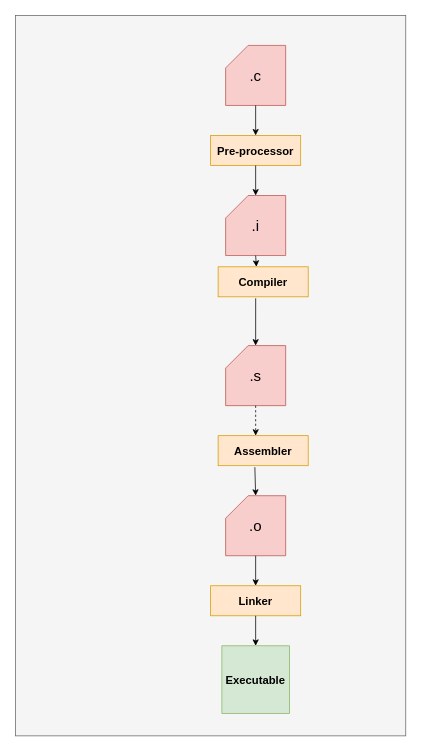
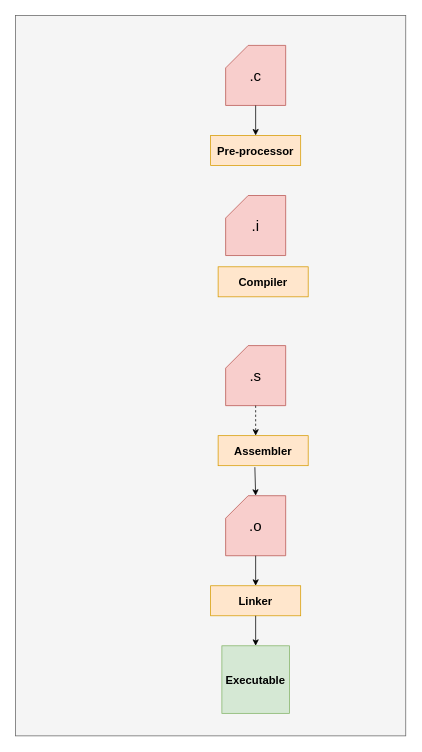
(255, 177) -> none
(256, 259) -> none
(255, 319) -> none
